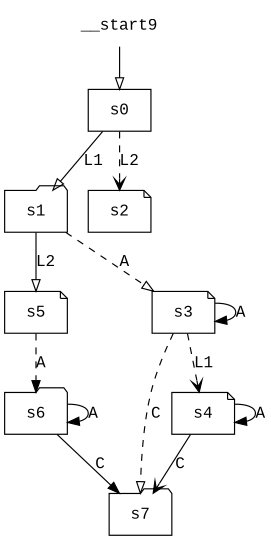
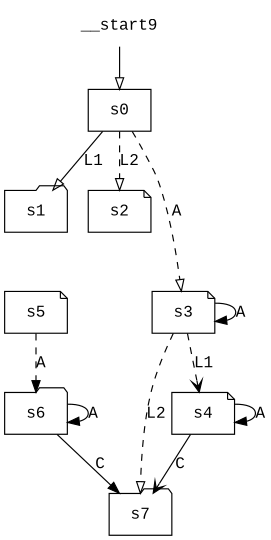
(120, 155) -> (120, 155)
(36, 256) -> none
(105, 259) -> (165, 203)
(156, 413) -> (156, 413)
